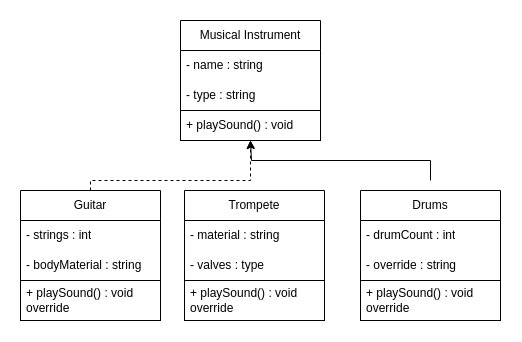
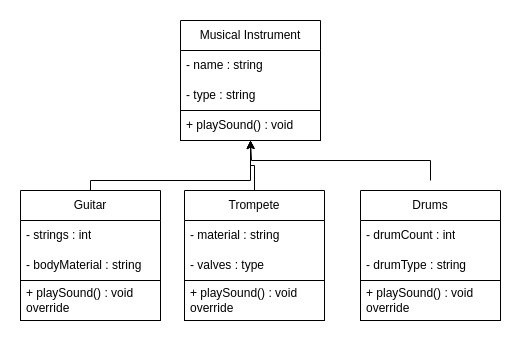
none -> (255, 177)
(173, 181) -> (173, 181)
(421, 266) -> (423, 266)
